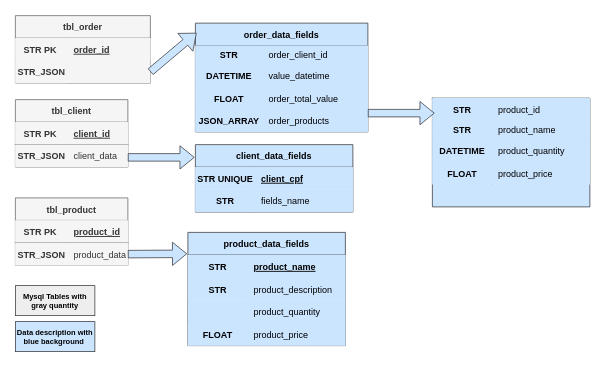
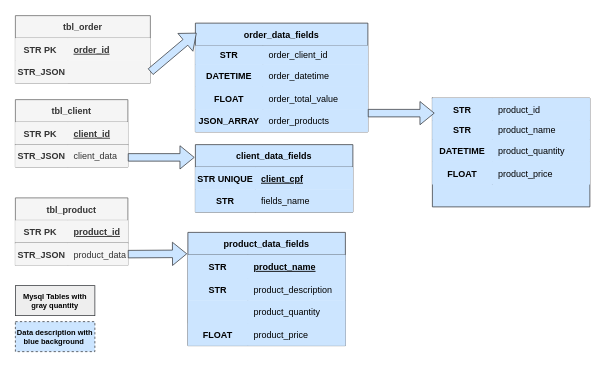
(301, 76) -> (303, 76)
(55, 336) -> (55, 336)
